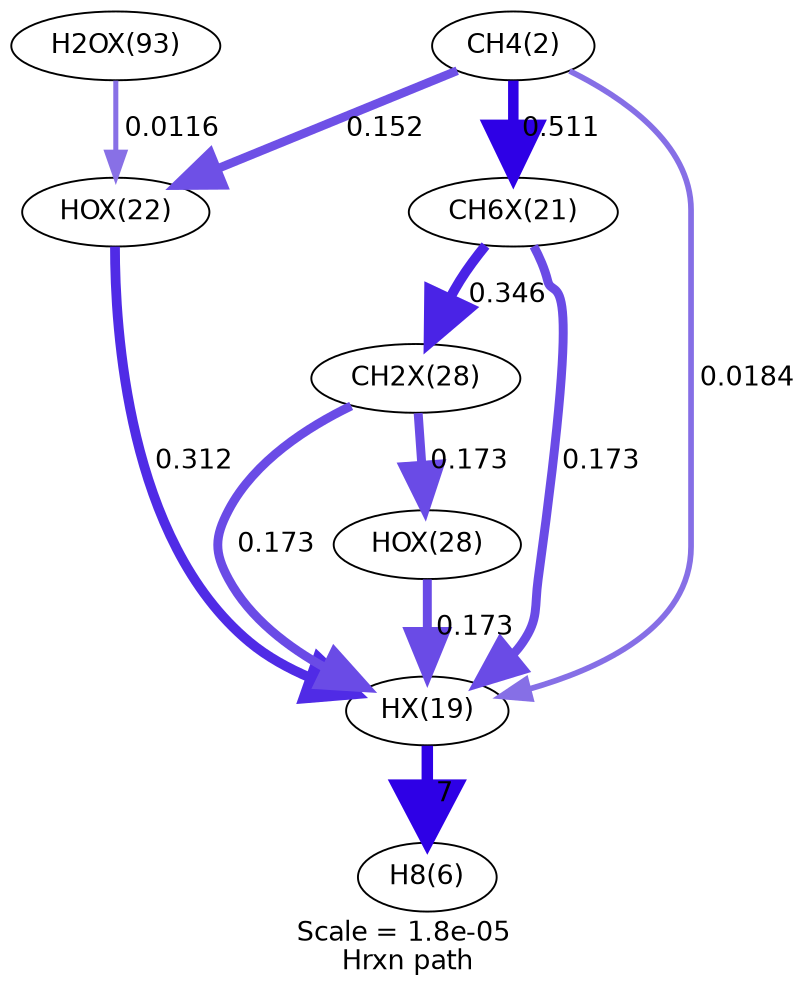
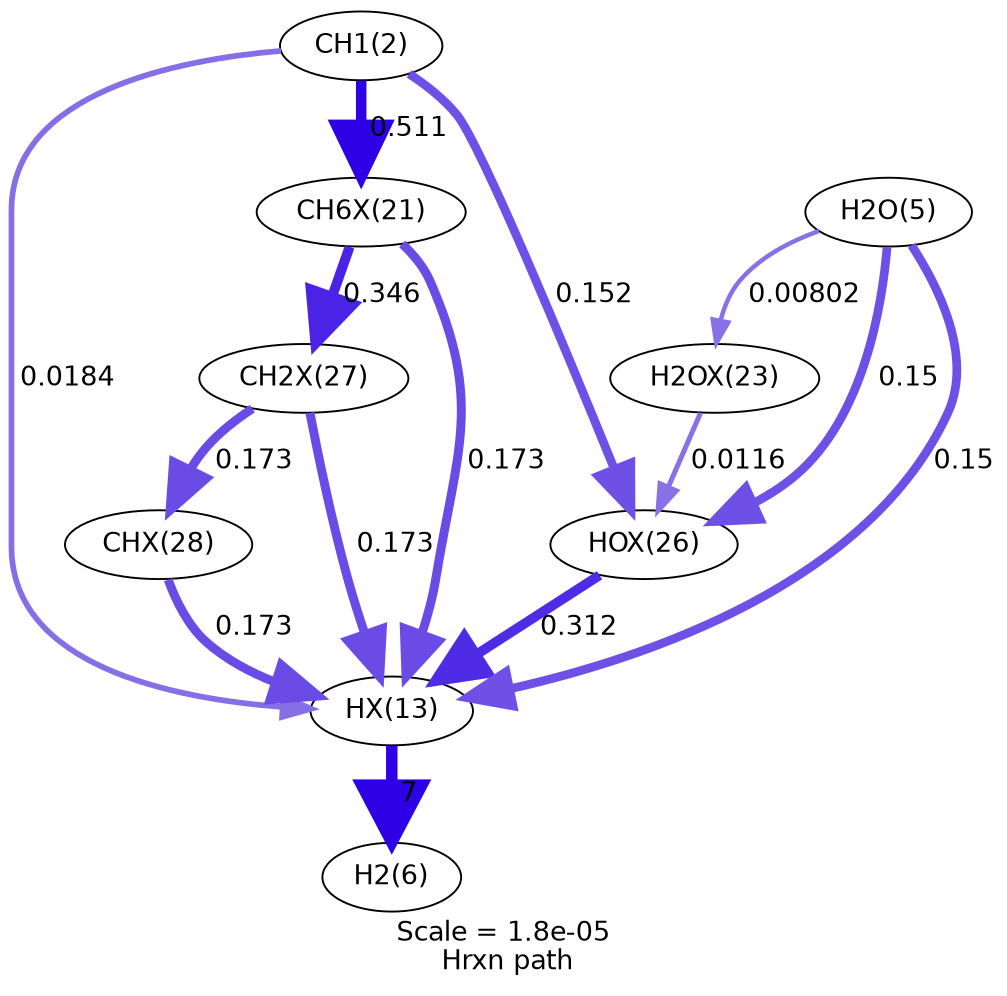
(116, 46) -> (715, 378)
(513, 46) -> (361, 46)
(116, 212) -> (644, 545)
none -> (889, 212)
(416, 378) -> (304, 378)
(427, 545) -> (159, 545)
(427, 711) -> (392, 711)
(427, 877) -> (392, 877)
